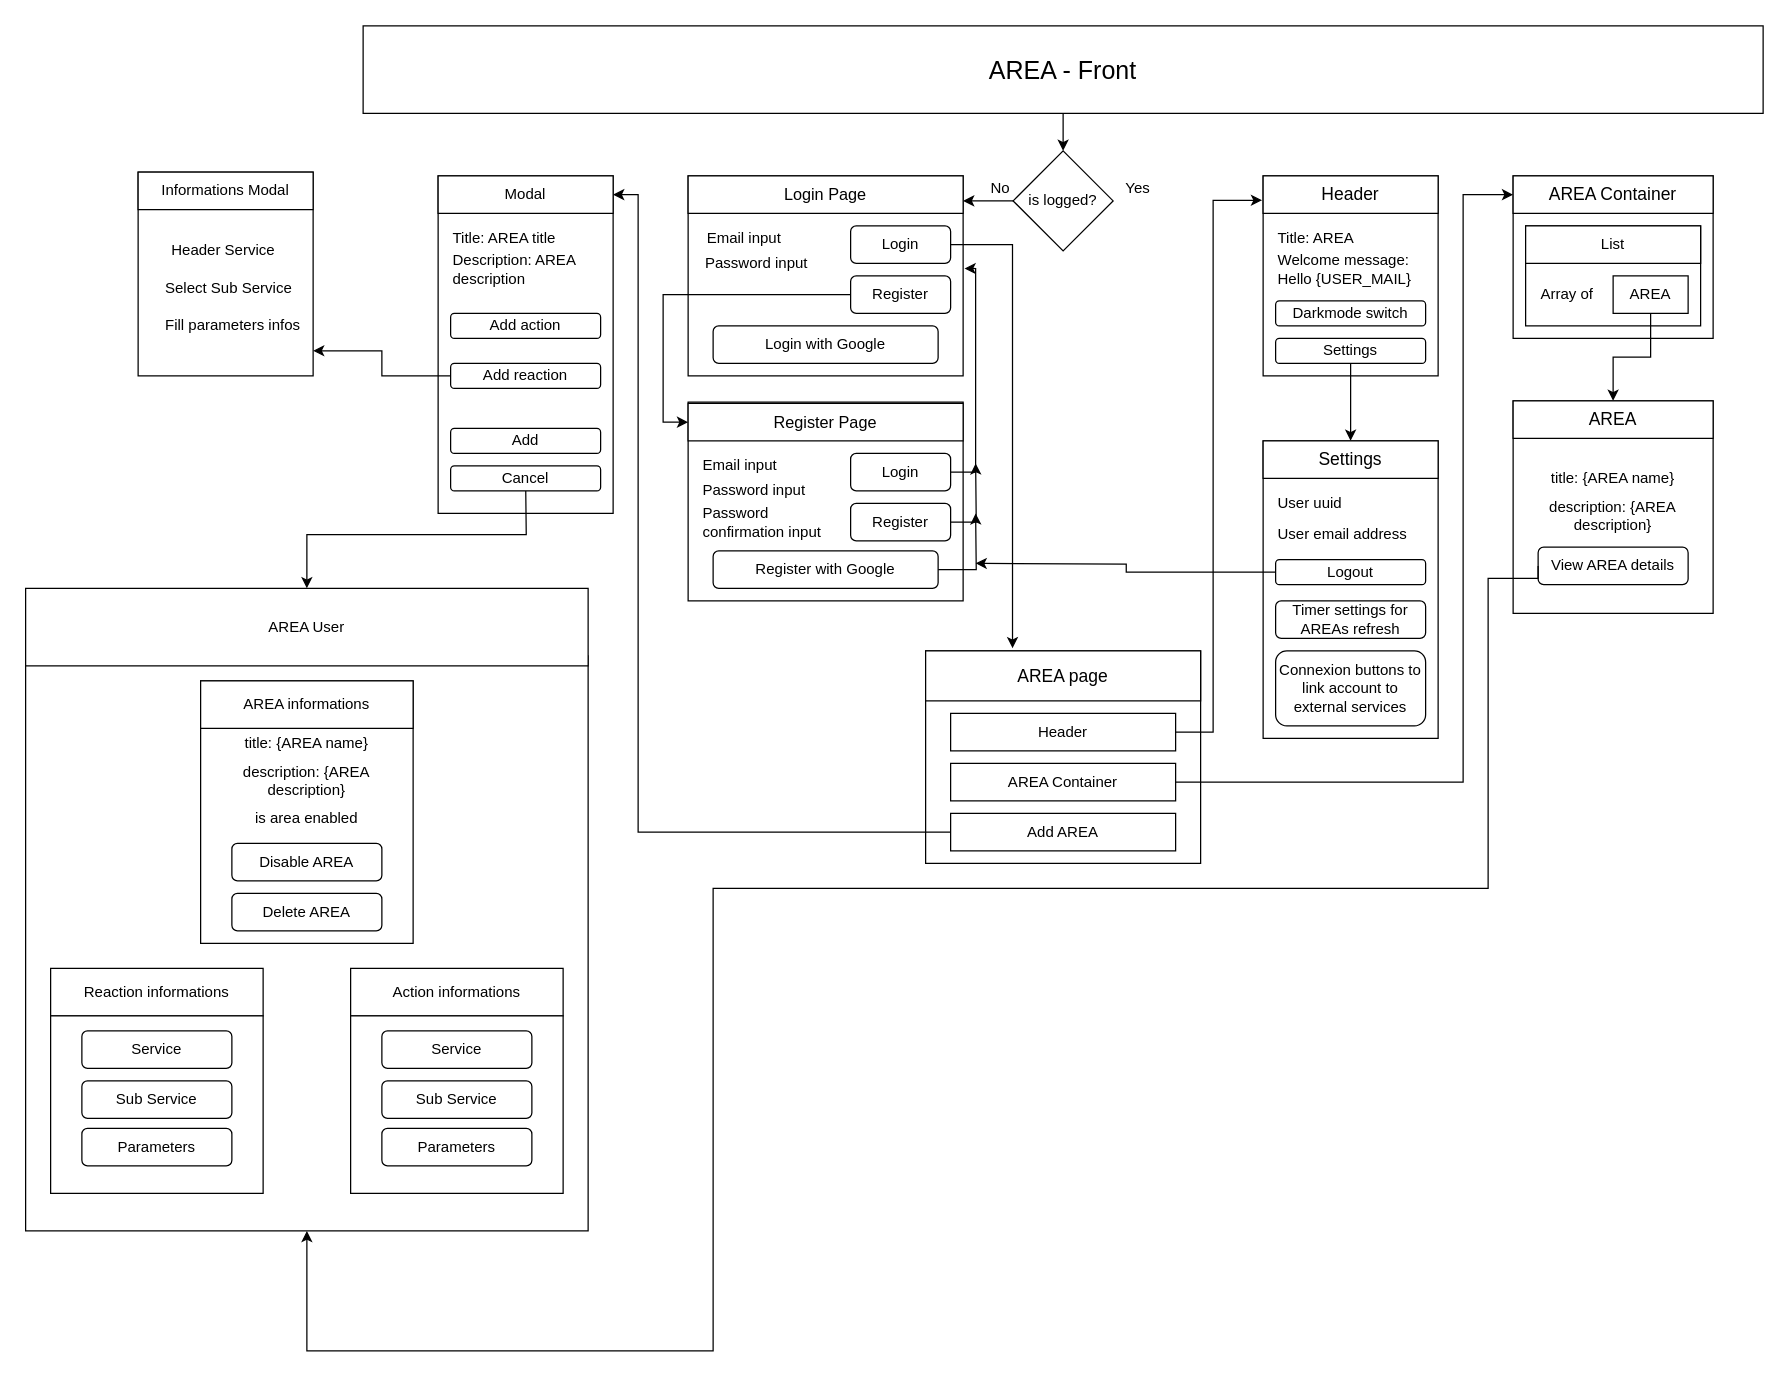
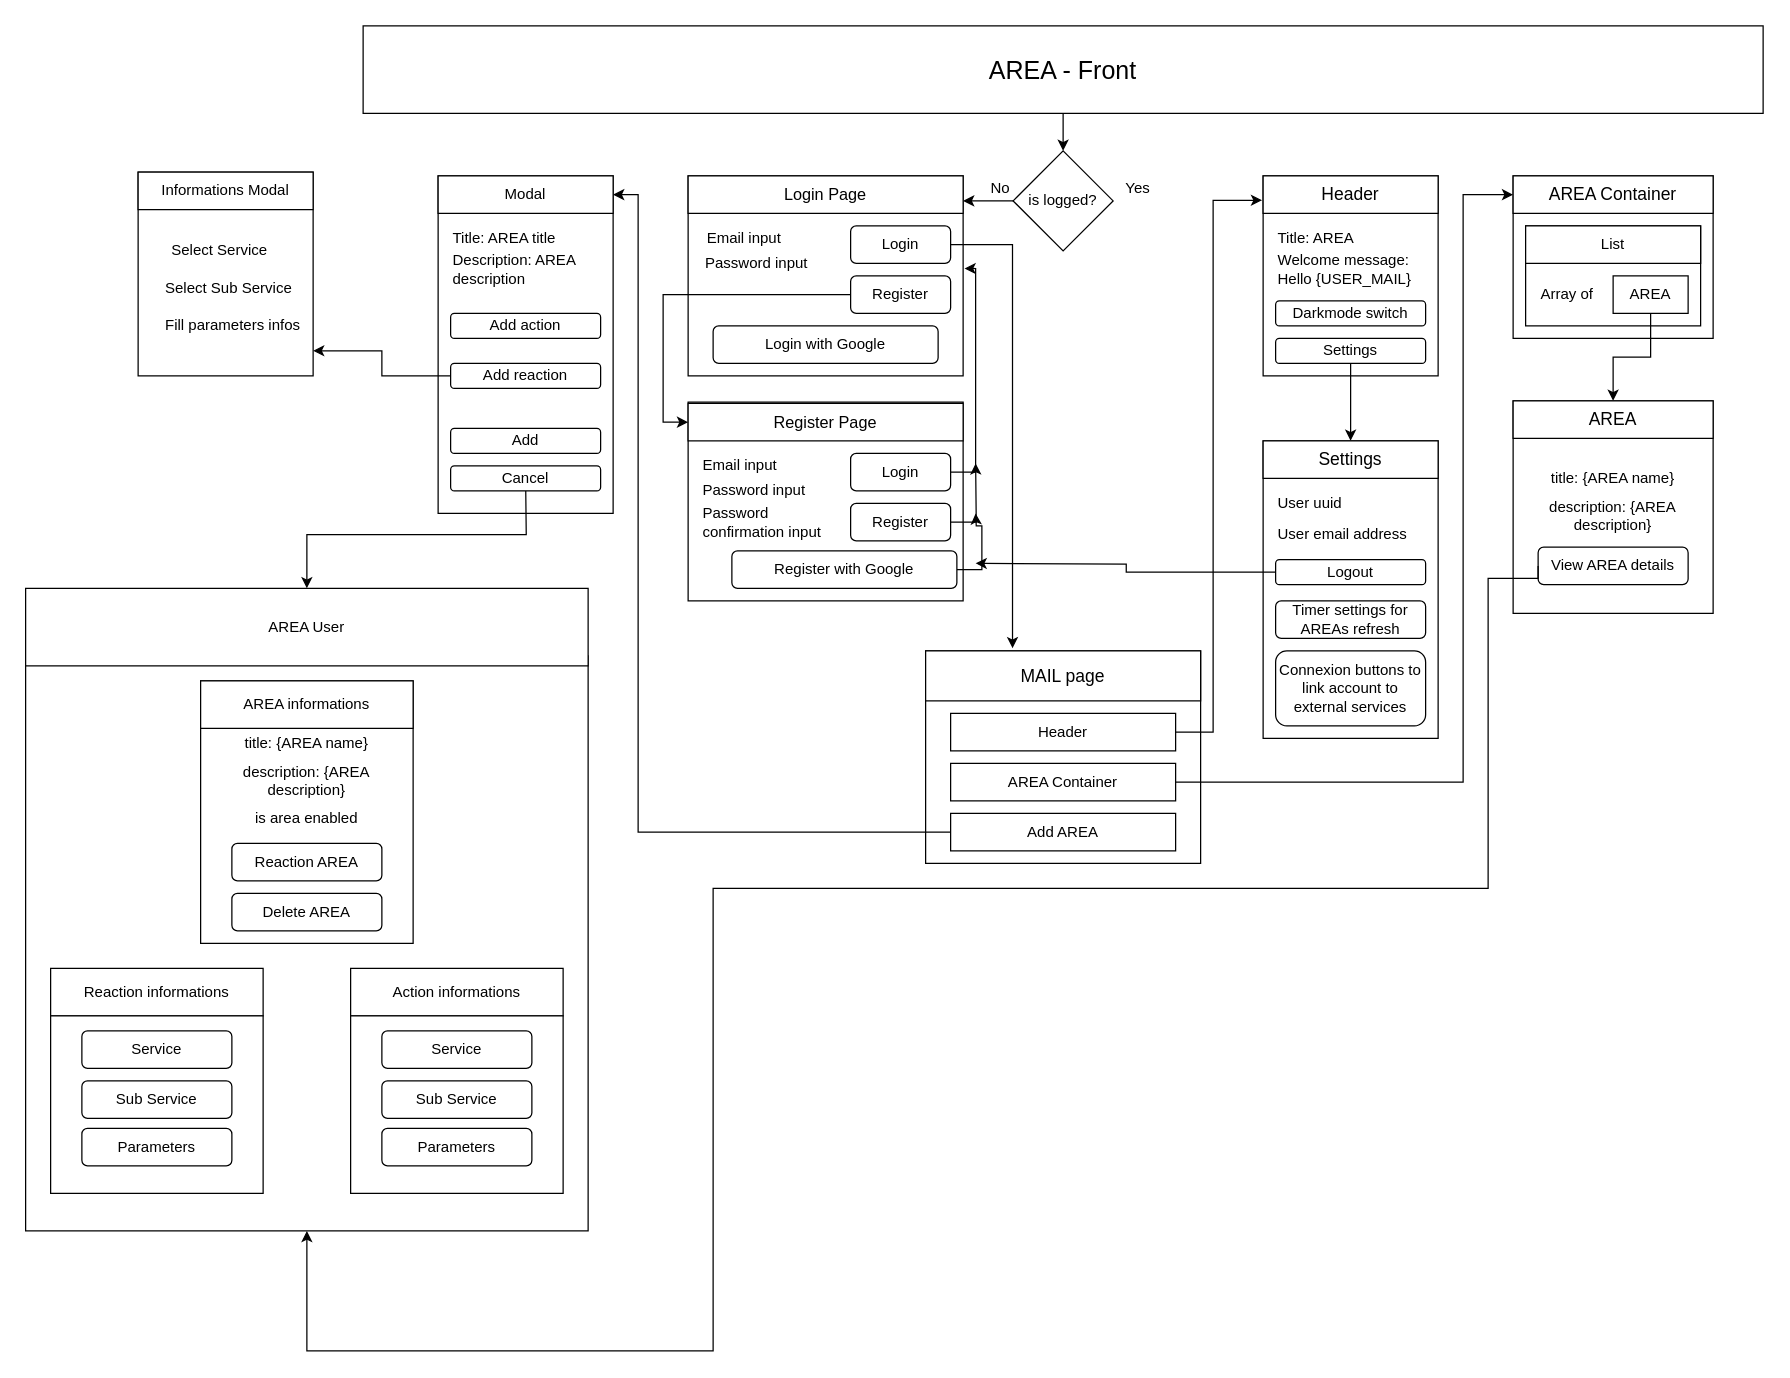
(227, 251) -> (225, 251)
(826, 569) -> (844, 569)
(1063, 676) -> (1063, 676)
(307, 862) -> (307, 862)
